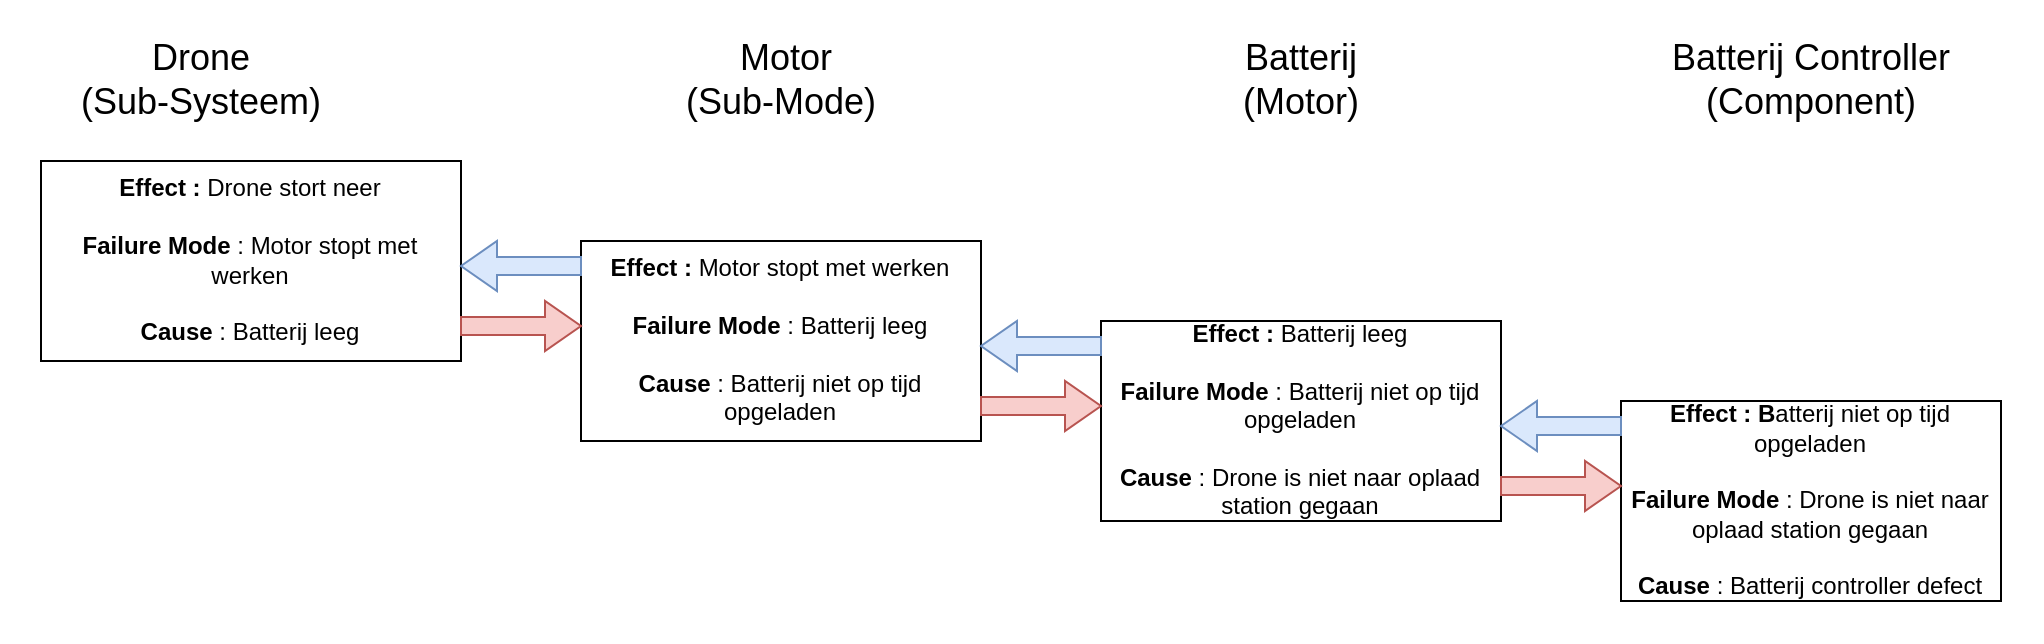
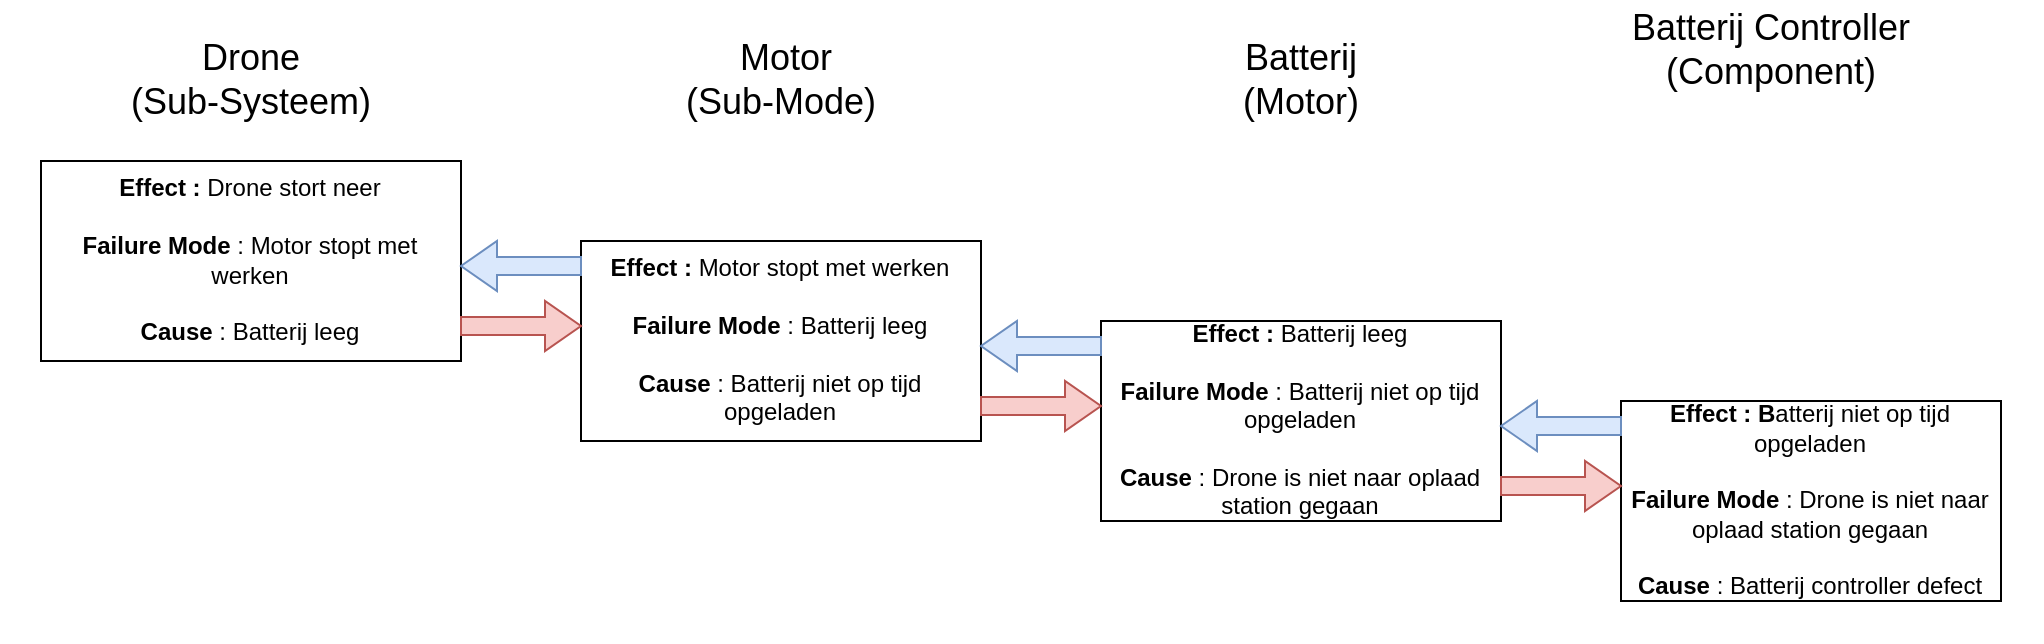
(201, 81) -> (251, 81)
(1811, 81) -> (1771, 51)
